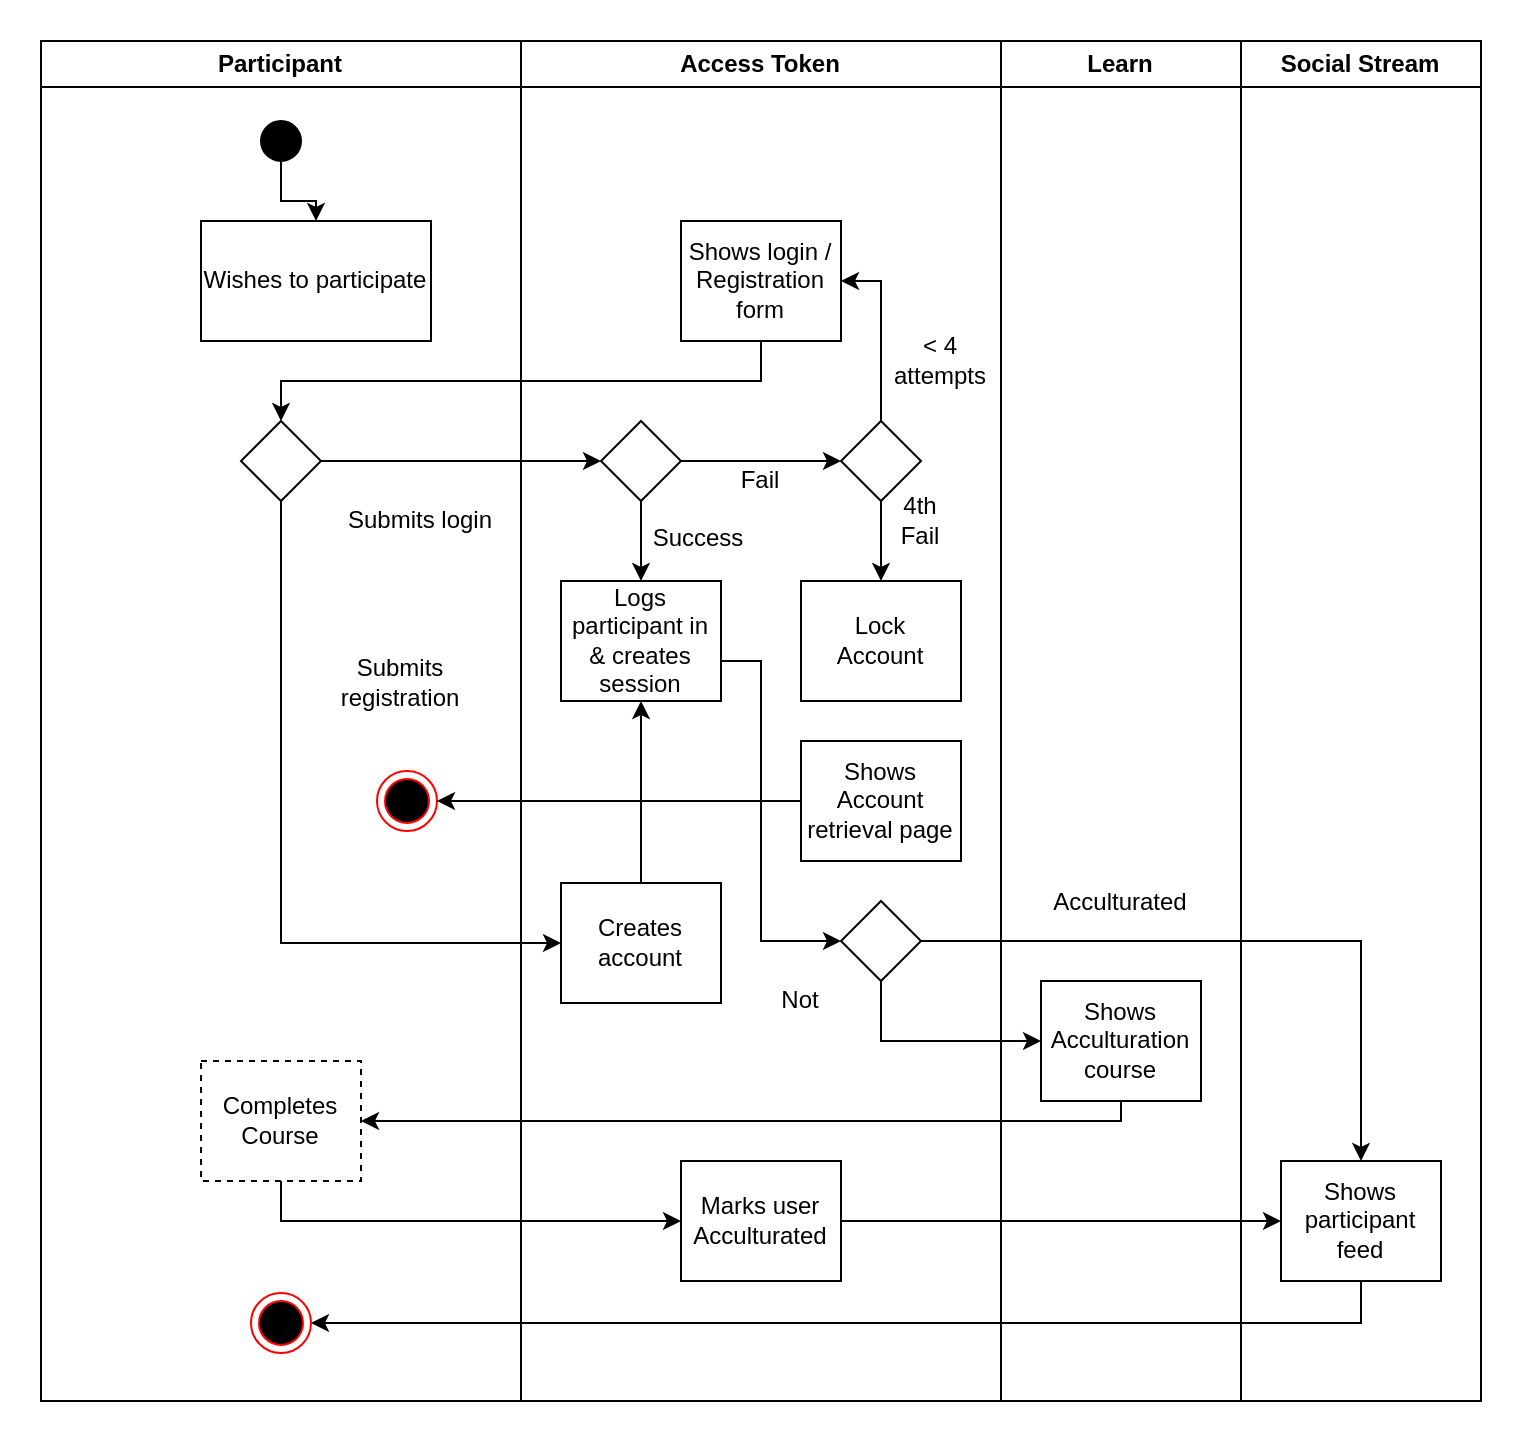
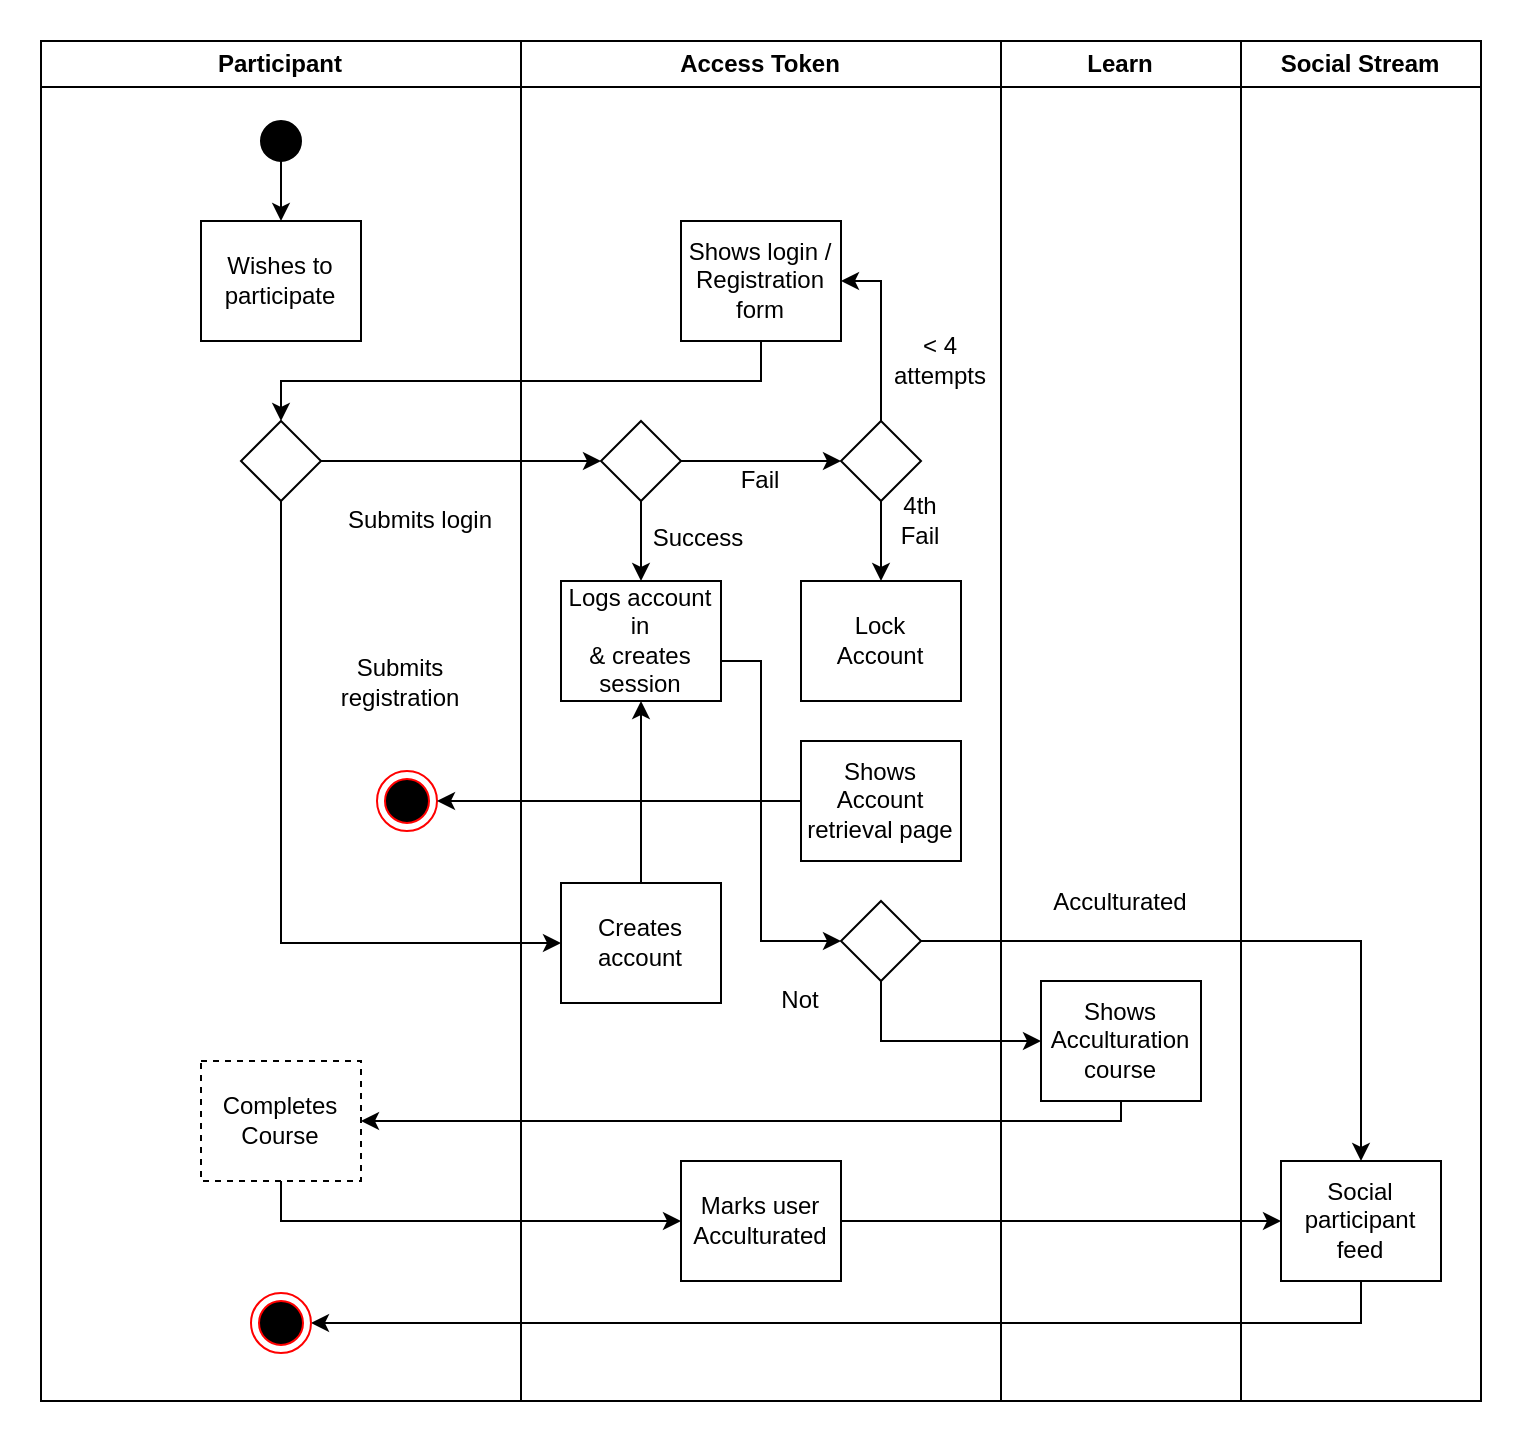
(316, 281) -> (281, 281)
(641, 641) -> (641, 641)
(1361, 1221) -> (1361, 1221)
